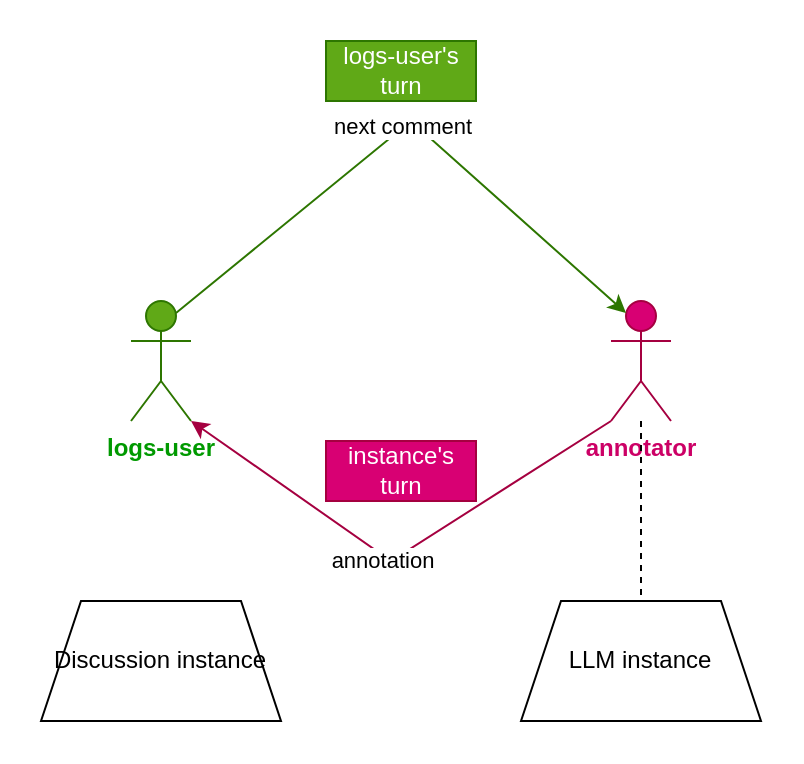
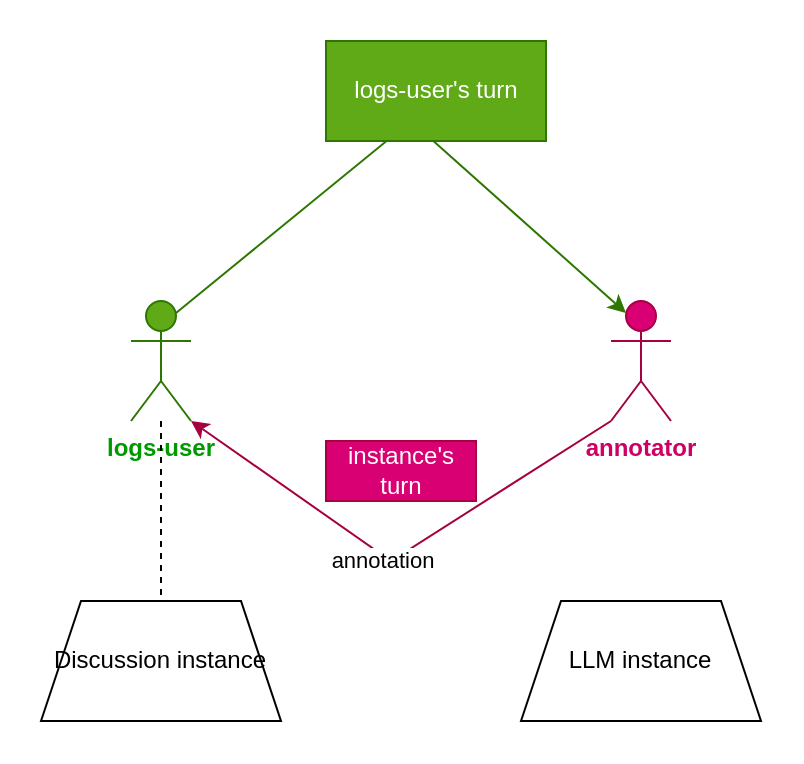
(401, 71) -> (436, 91)
none -> (161, 508)
(641, 508) -> none
